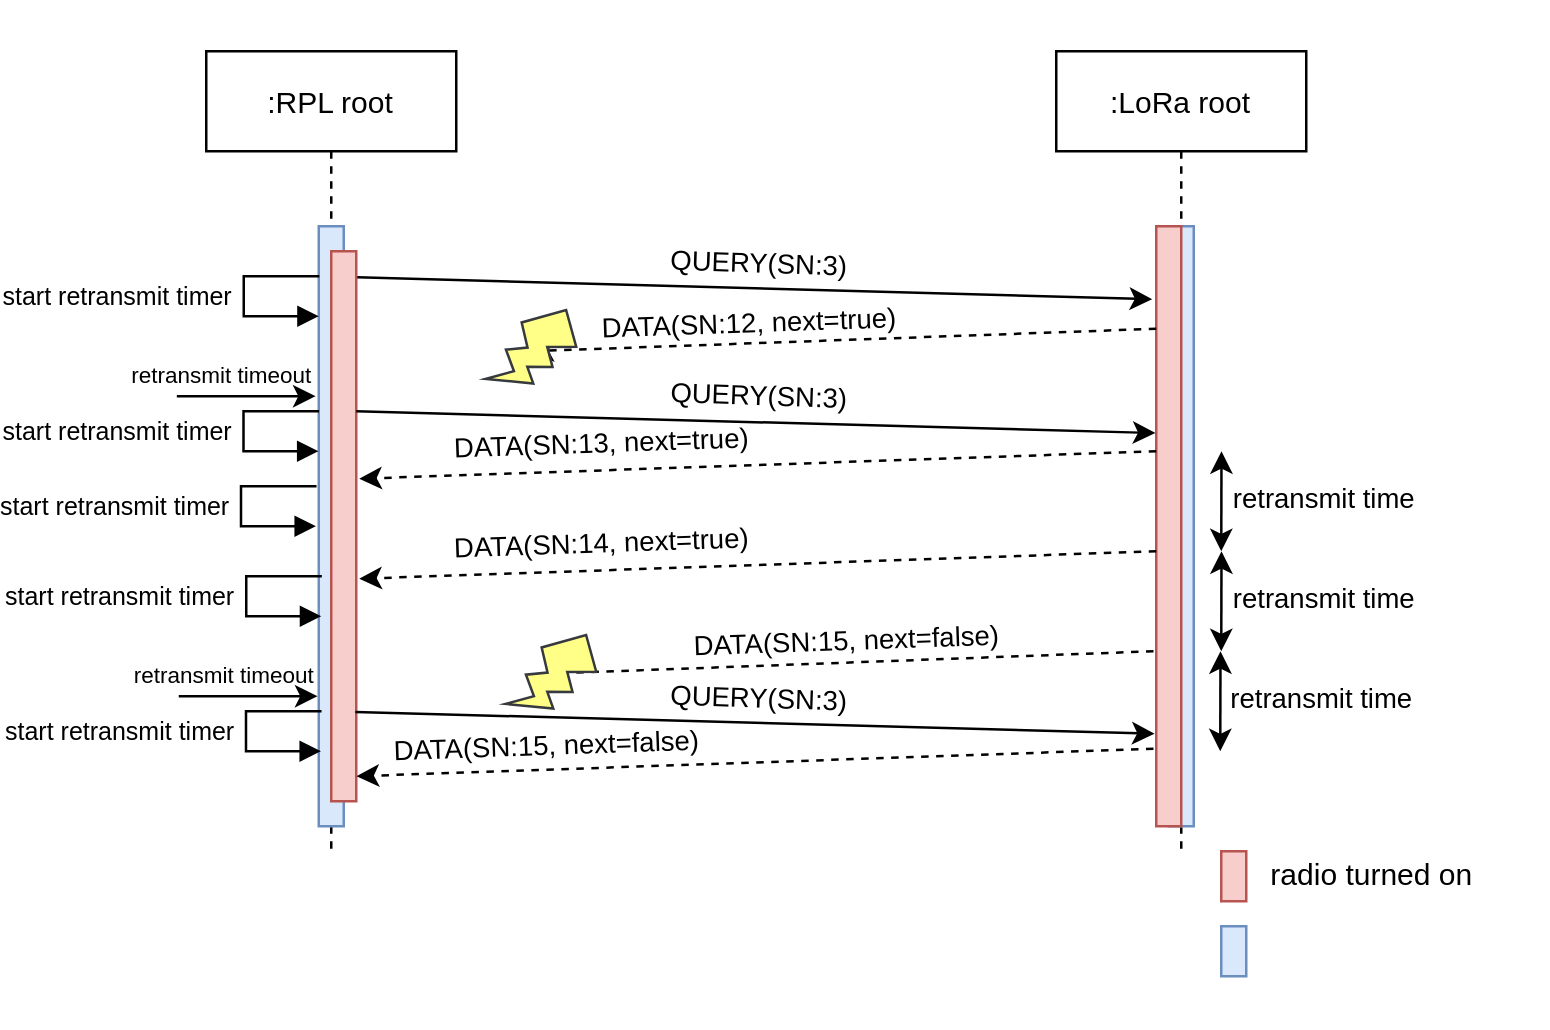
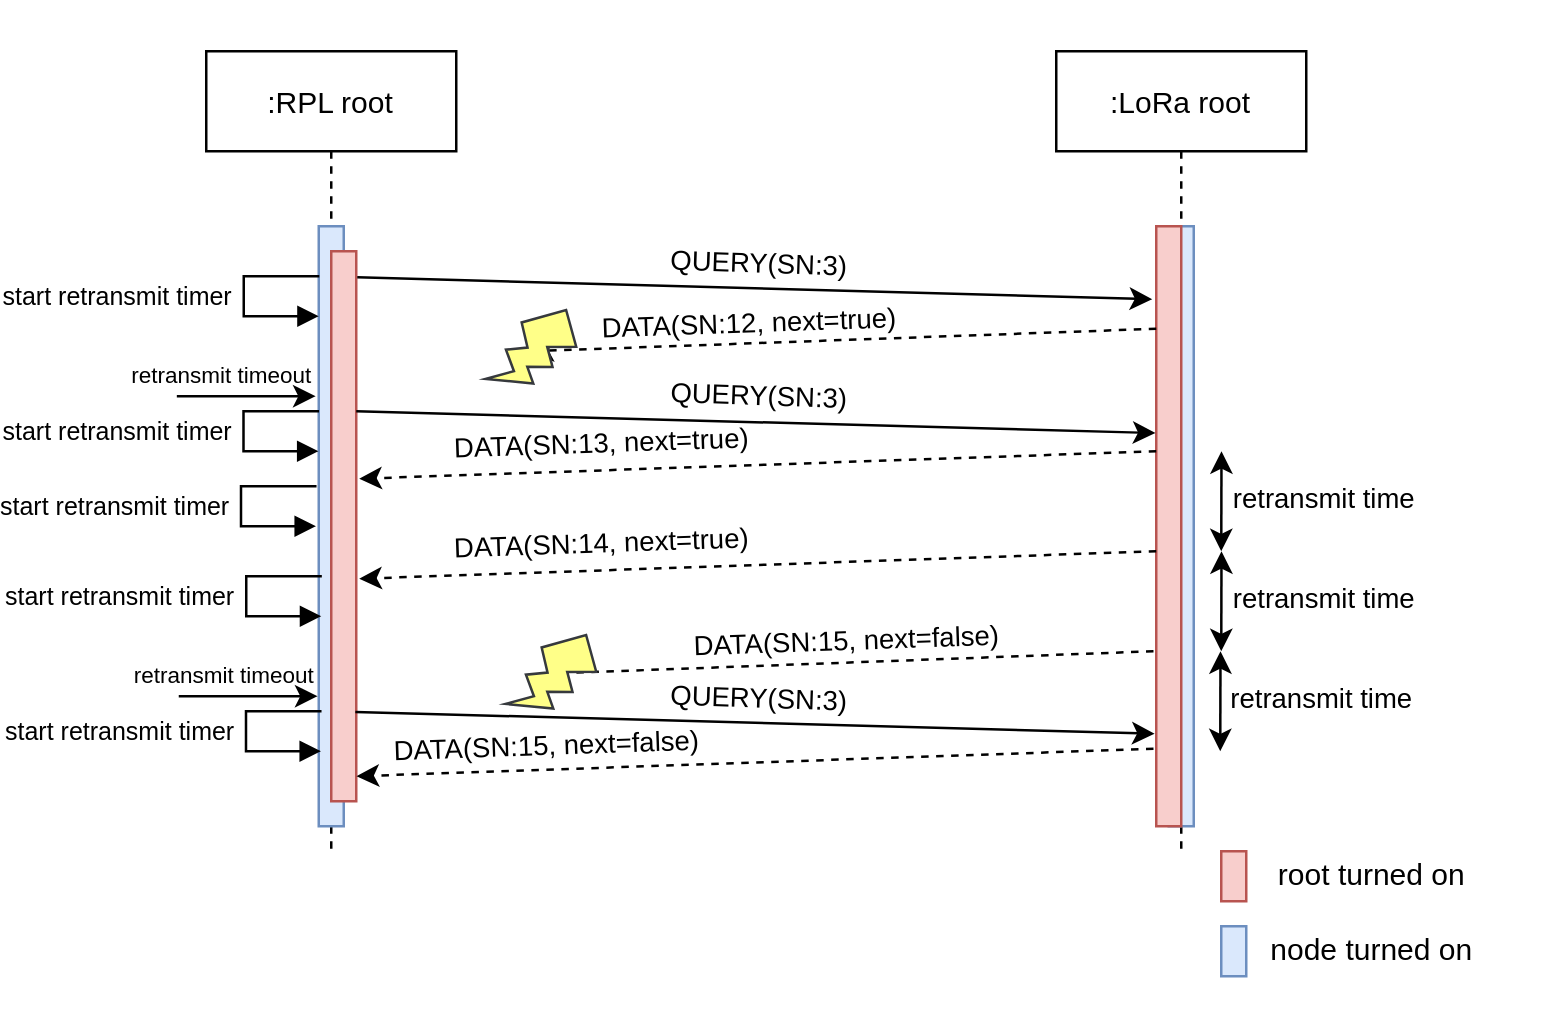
(1373, 876) -> (1373, 876)
none -> (1371, 951)
